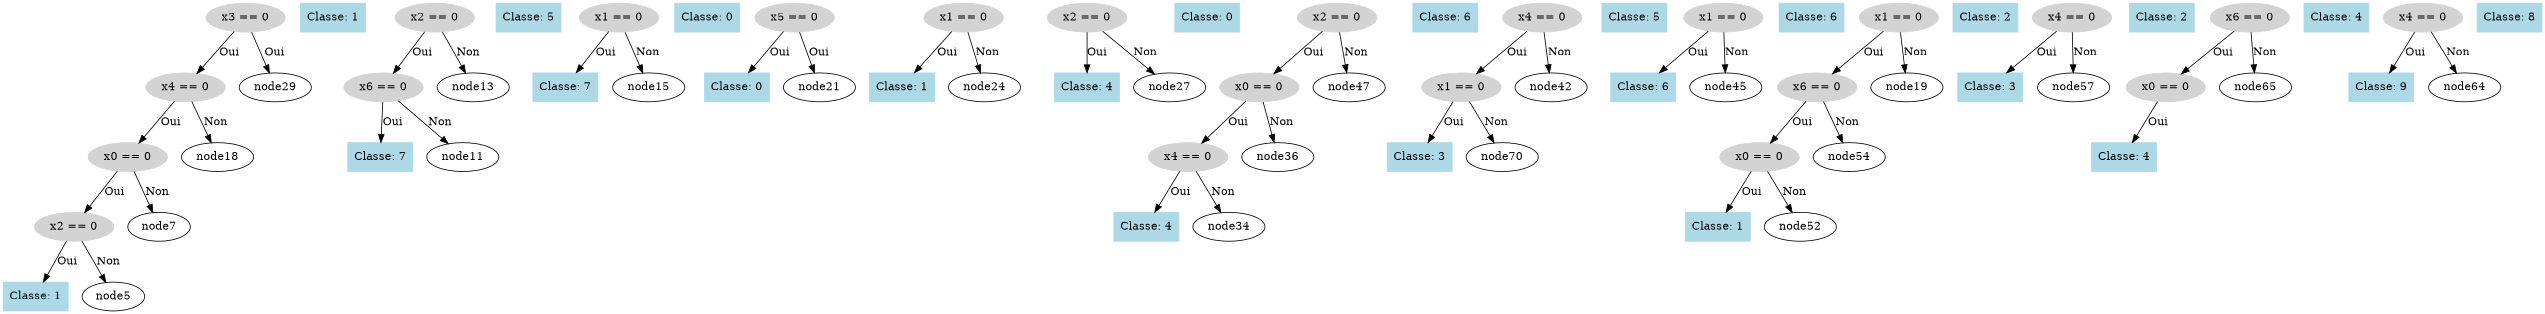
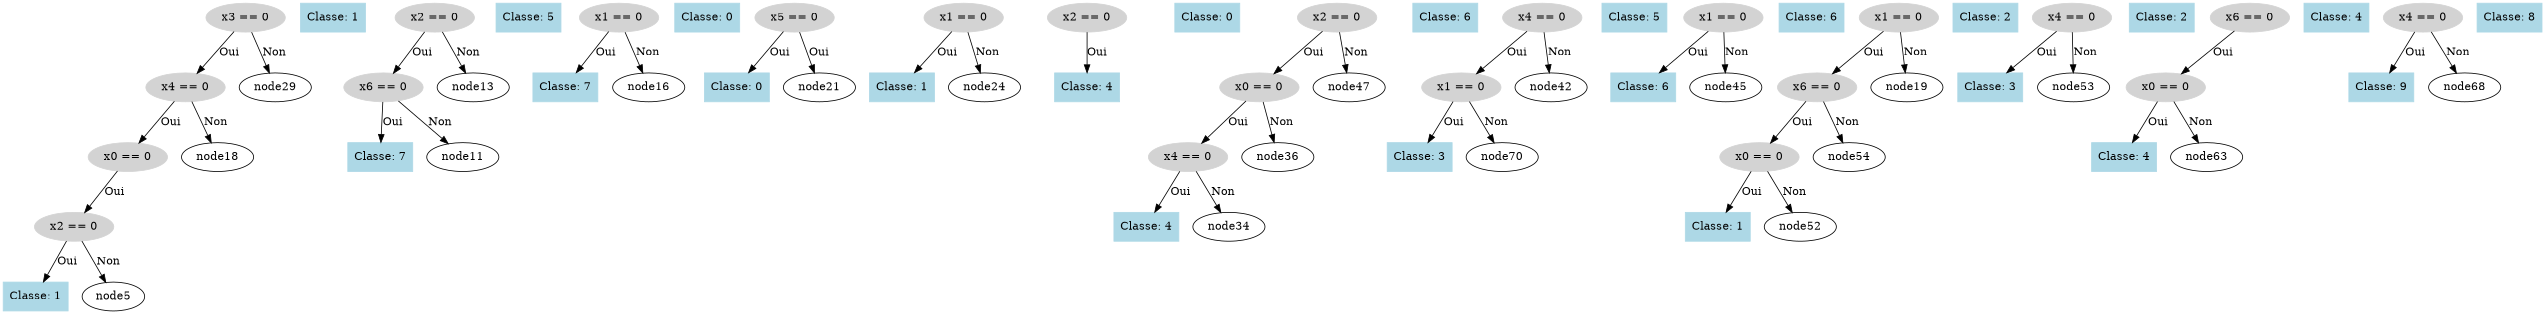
(274, 52) -> (274, 52)
(649, 87) -> (649, 87)
(1170, 87) -> none
(2074, 87) -> (2074, 87)
(2256, 87) -> none
(2465, 87) -> (2465, 87)
none -> (2207, 157)
(159, 227) -> none
